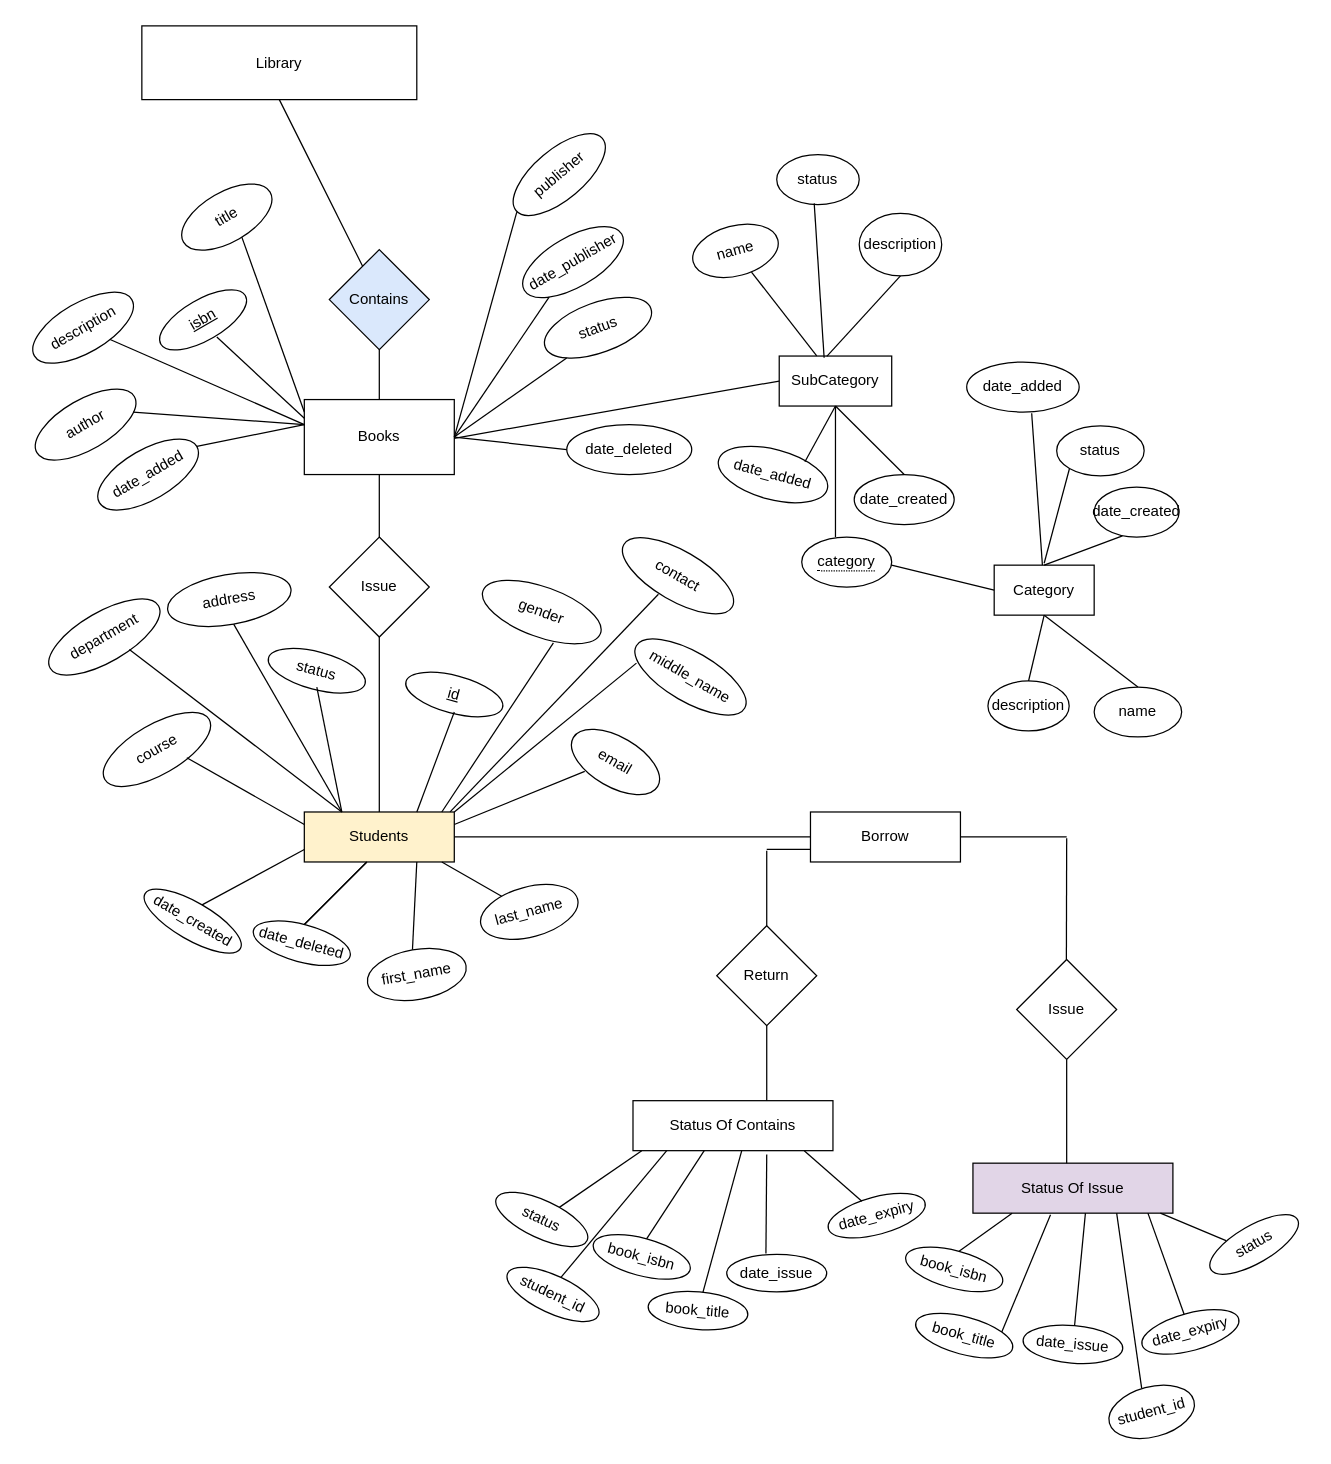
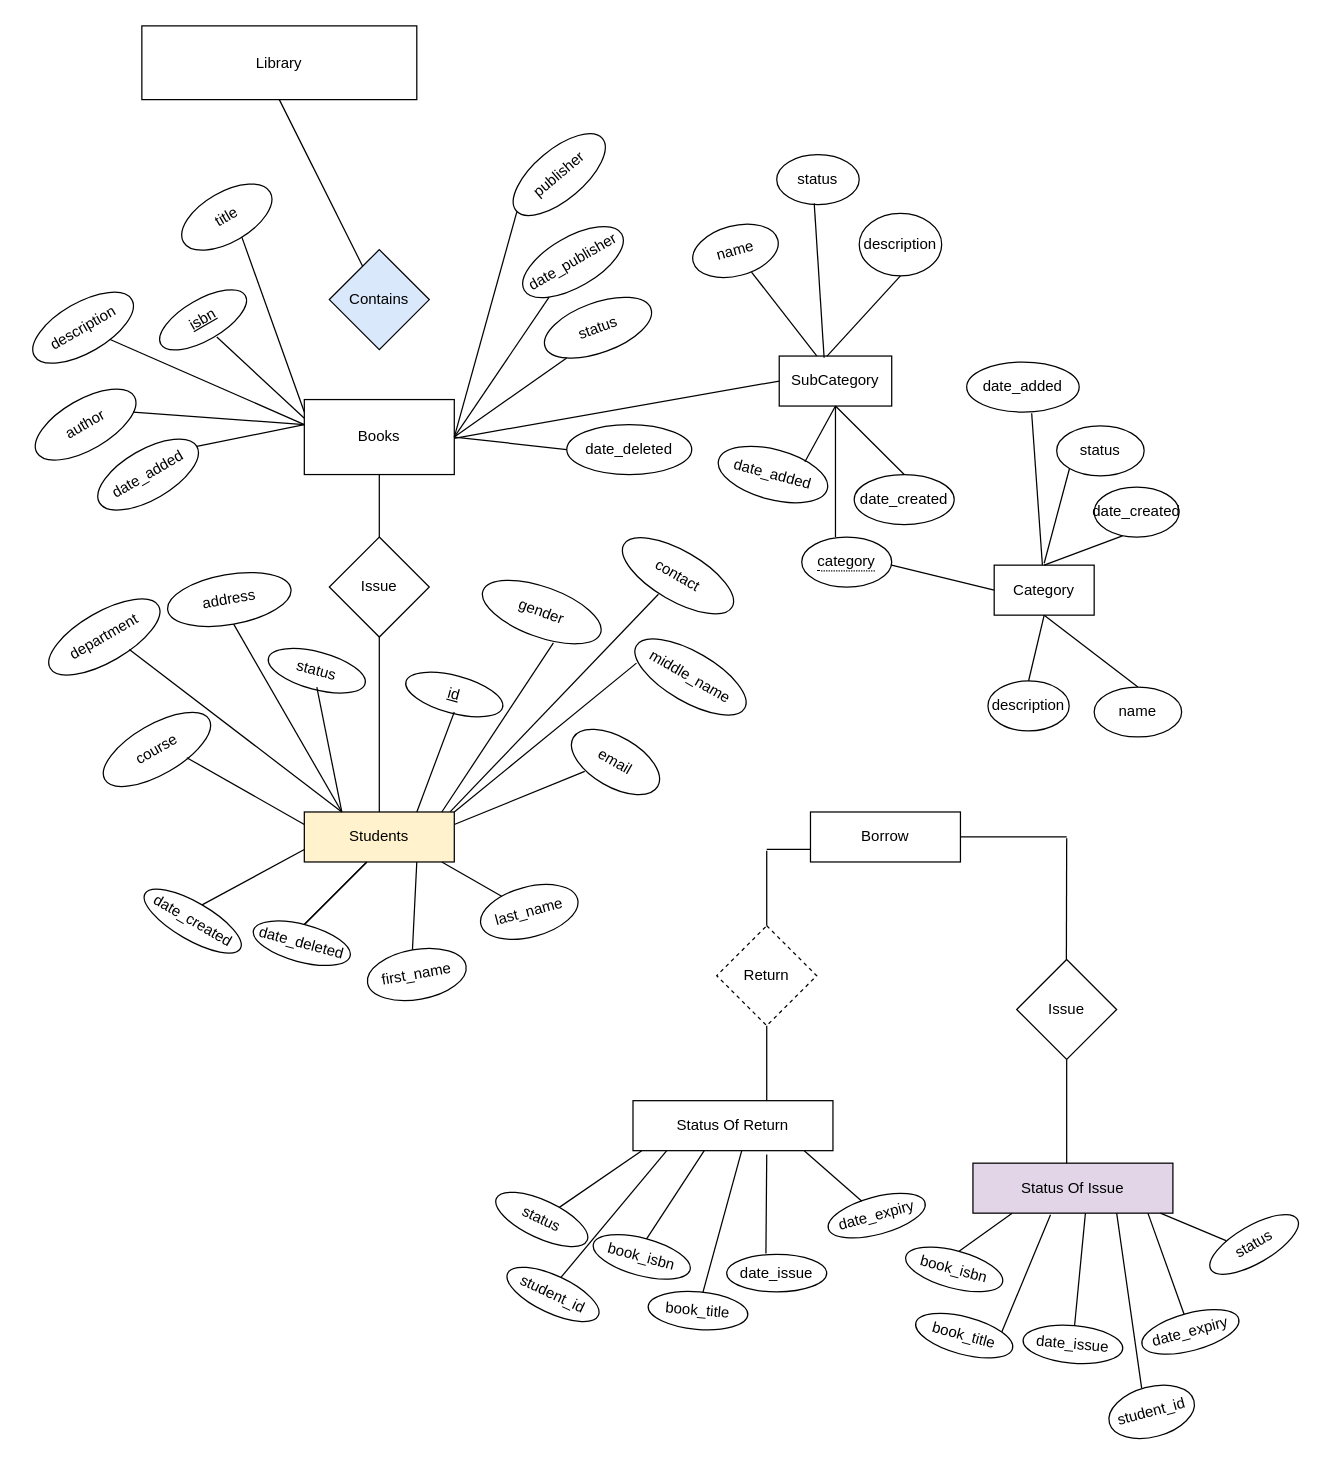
(379, 374) -> none
(633, 837) -> none
(767, 976) -> (767, 976)
(733, 1126) -> (733, 1126)
